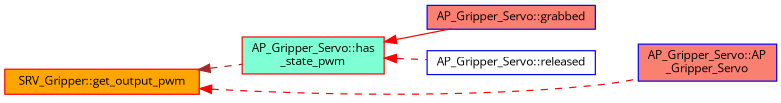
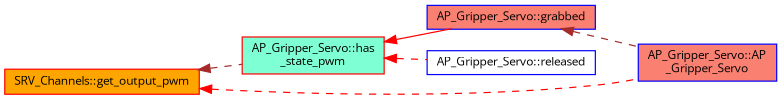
none -> (606, 39)
(102, 82) -> (102, 82)
